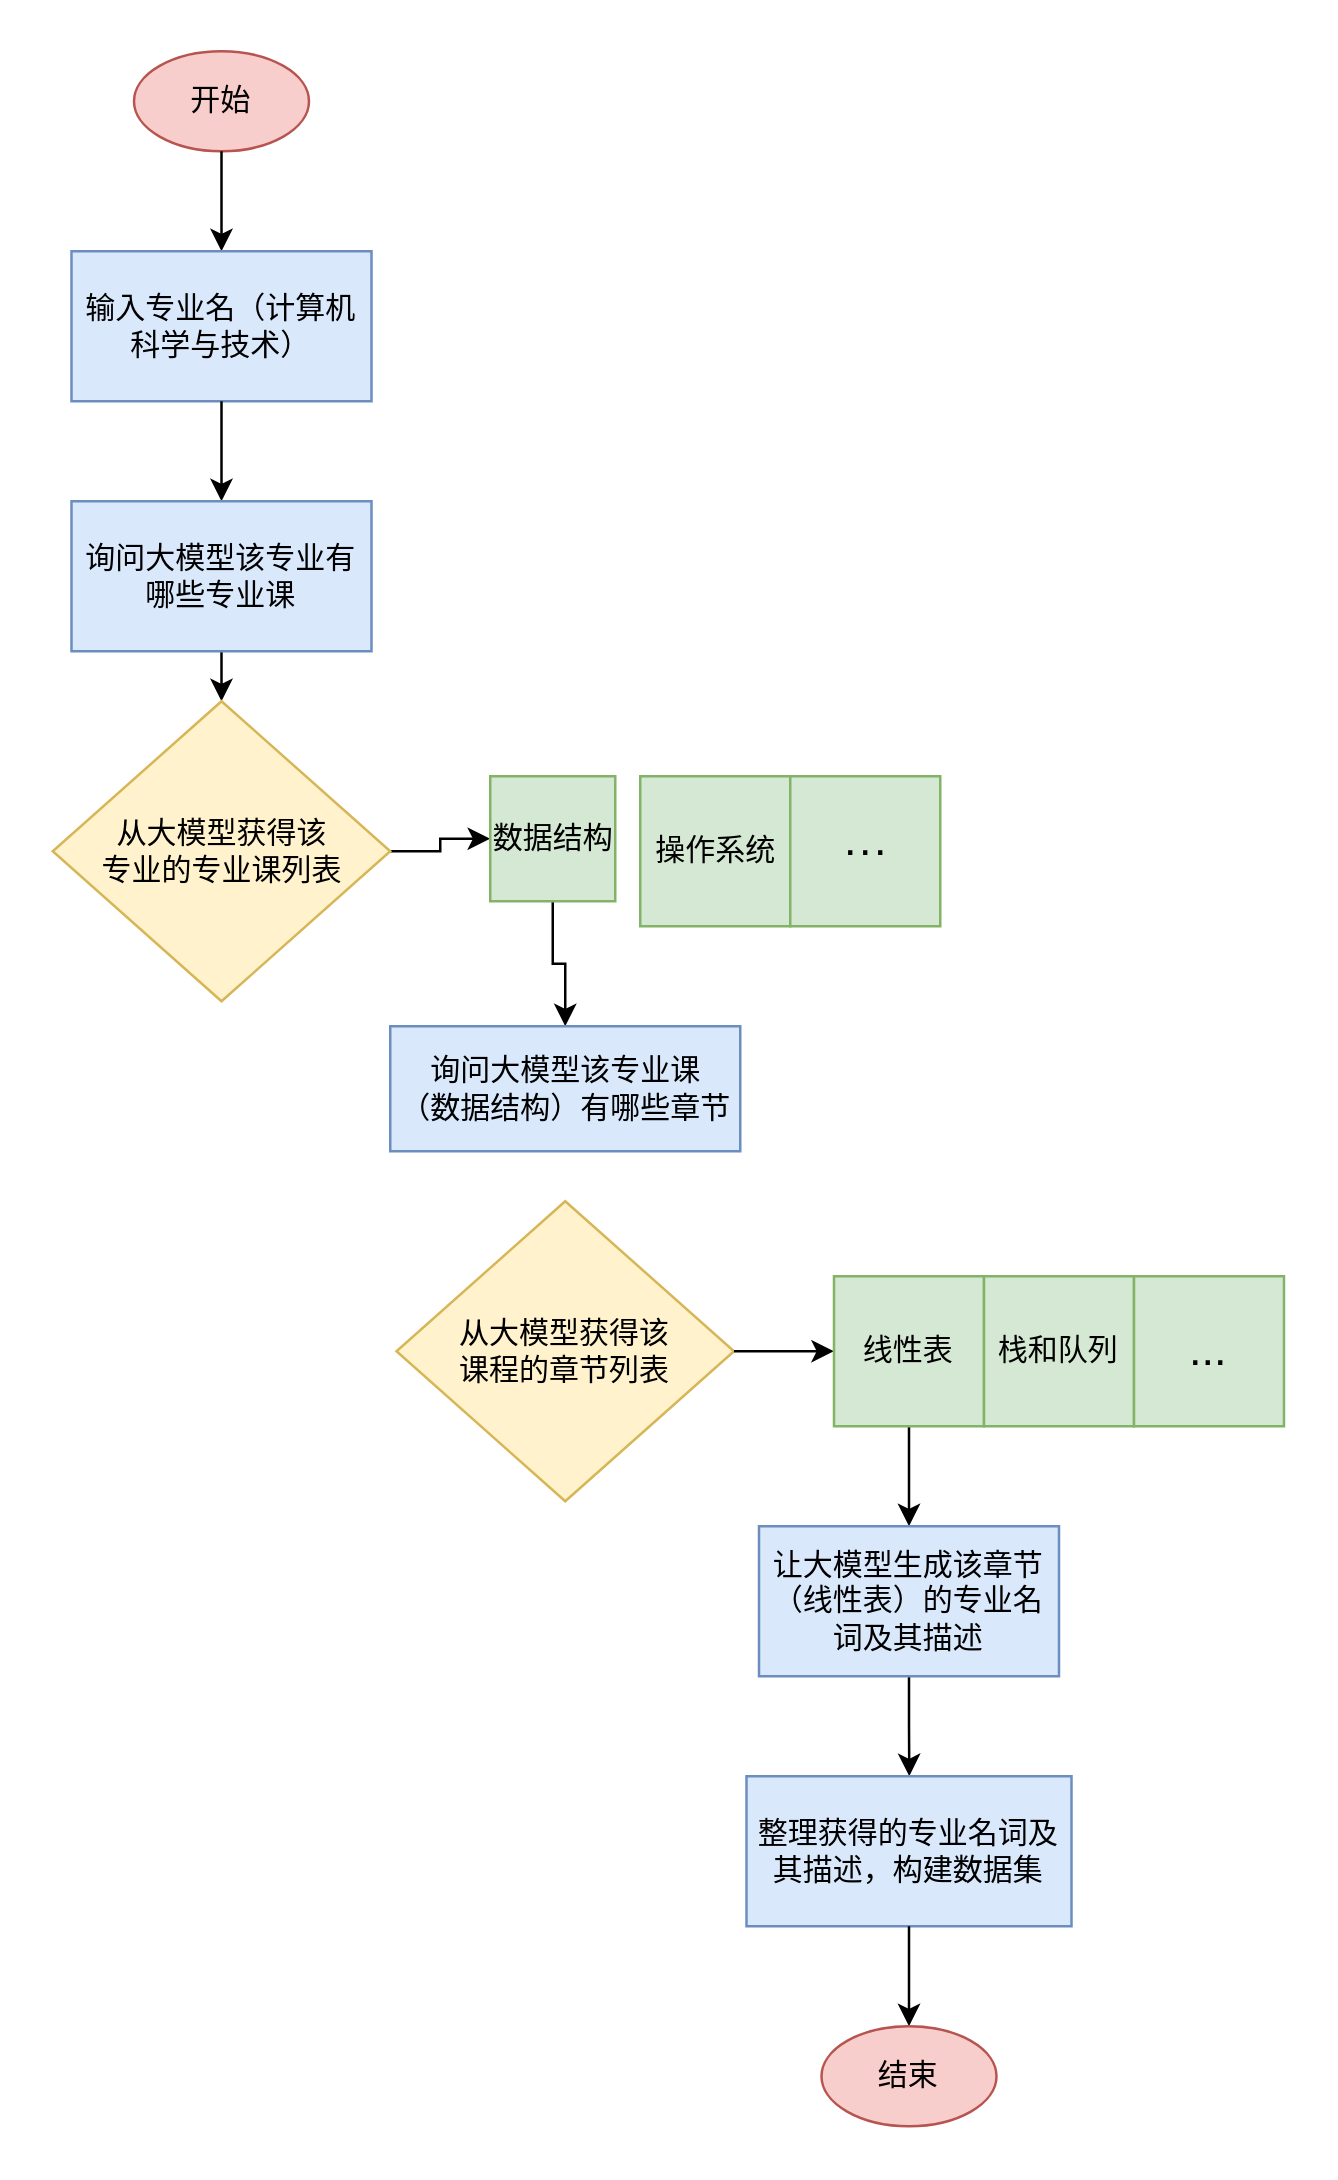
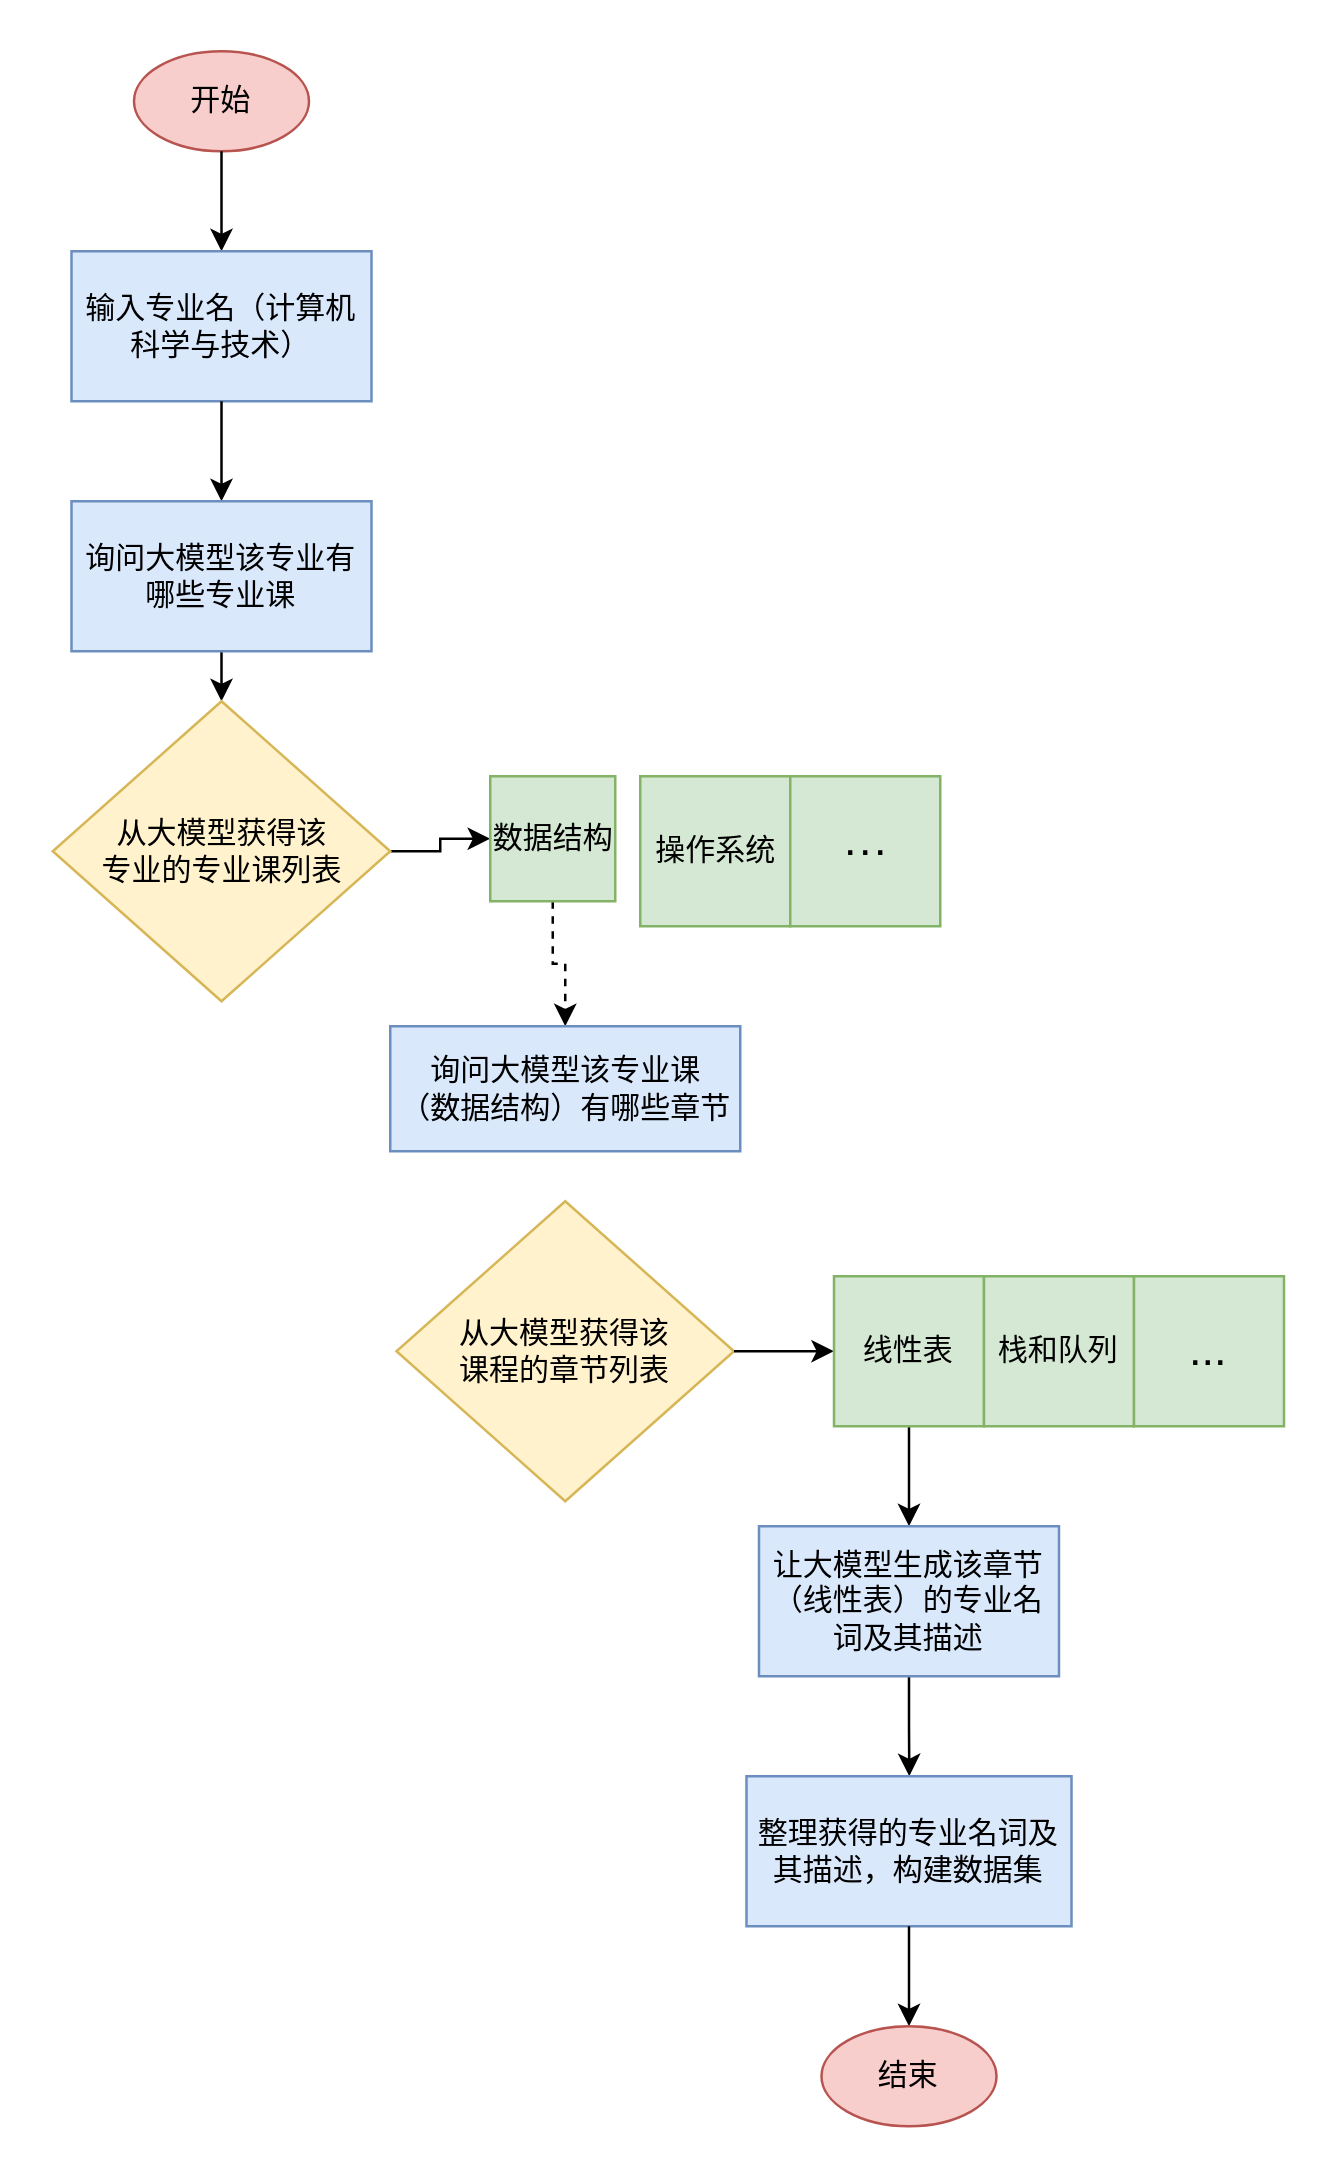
(556, 964) -> (556, 964)
